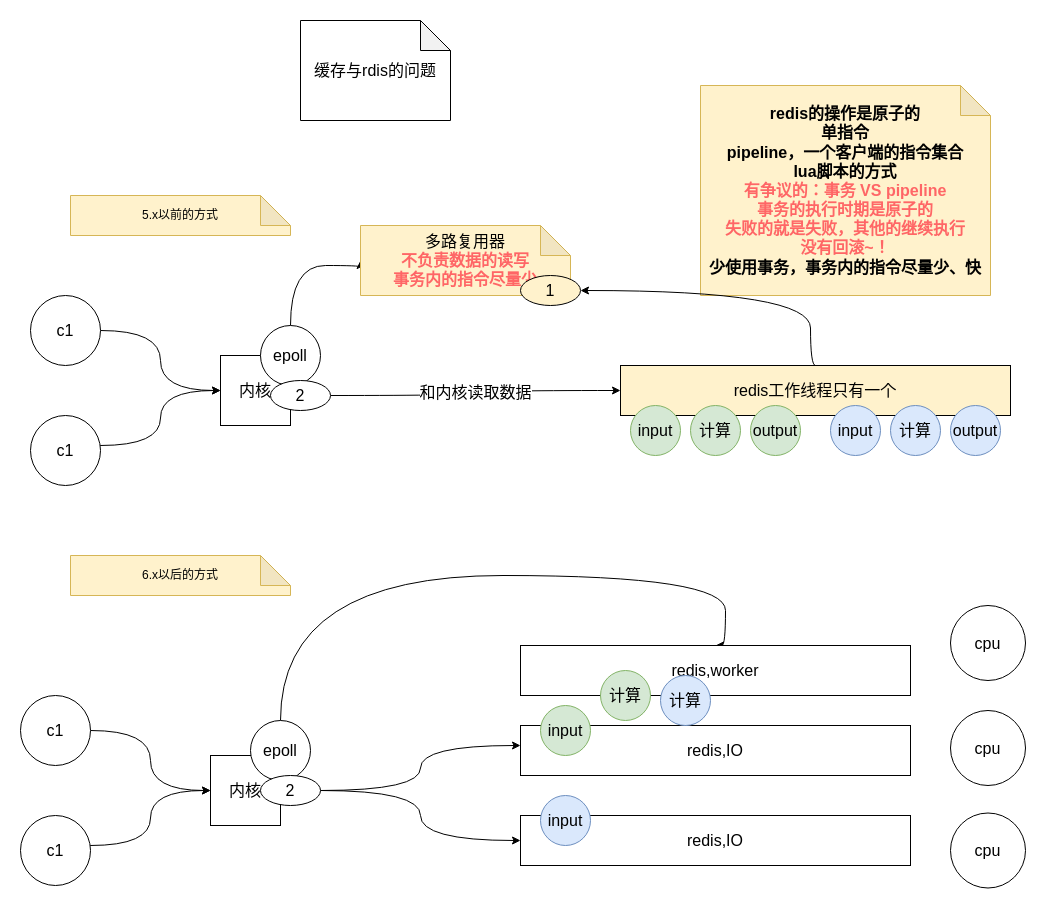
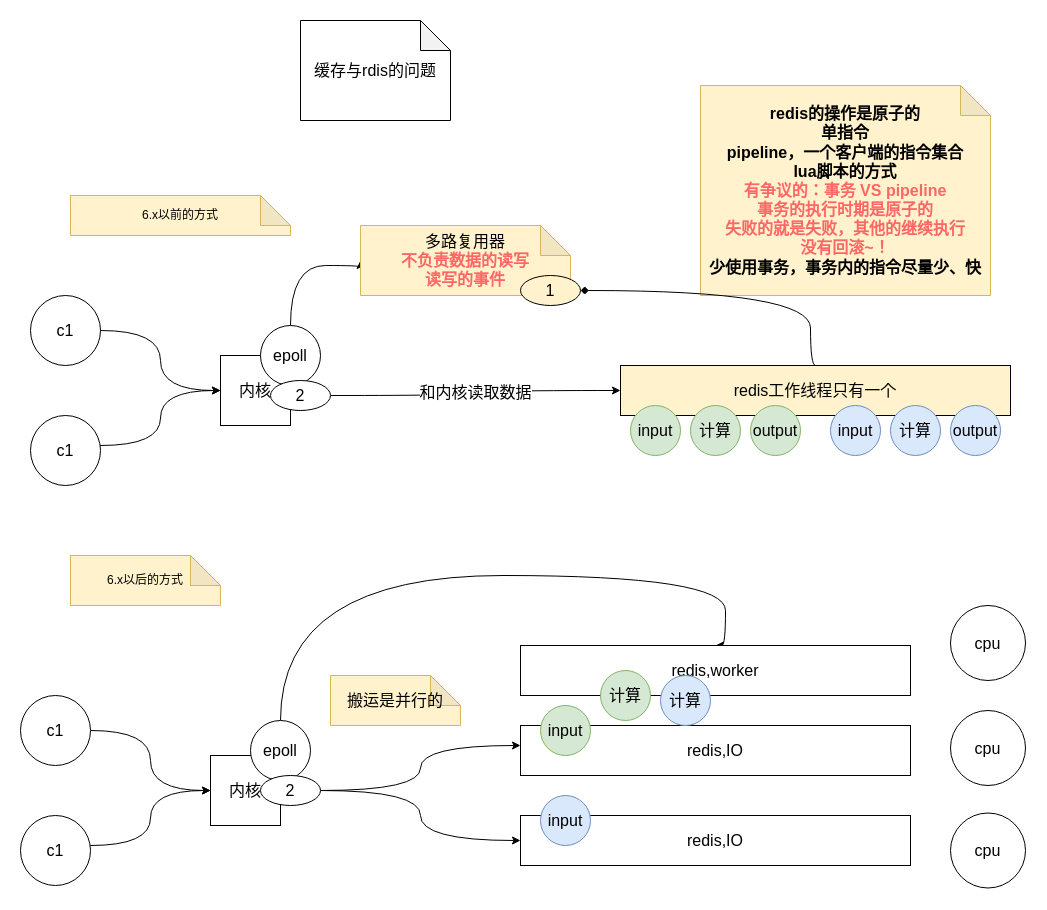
(181, 216) -> (181, 216)
(466, 261) -> (466, 261)
(589, 291) -> (589, 291)
(181, 576) -> (146, 581)
none -> (396, 701)
